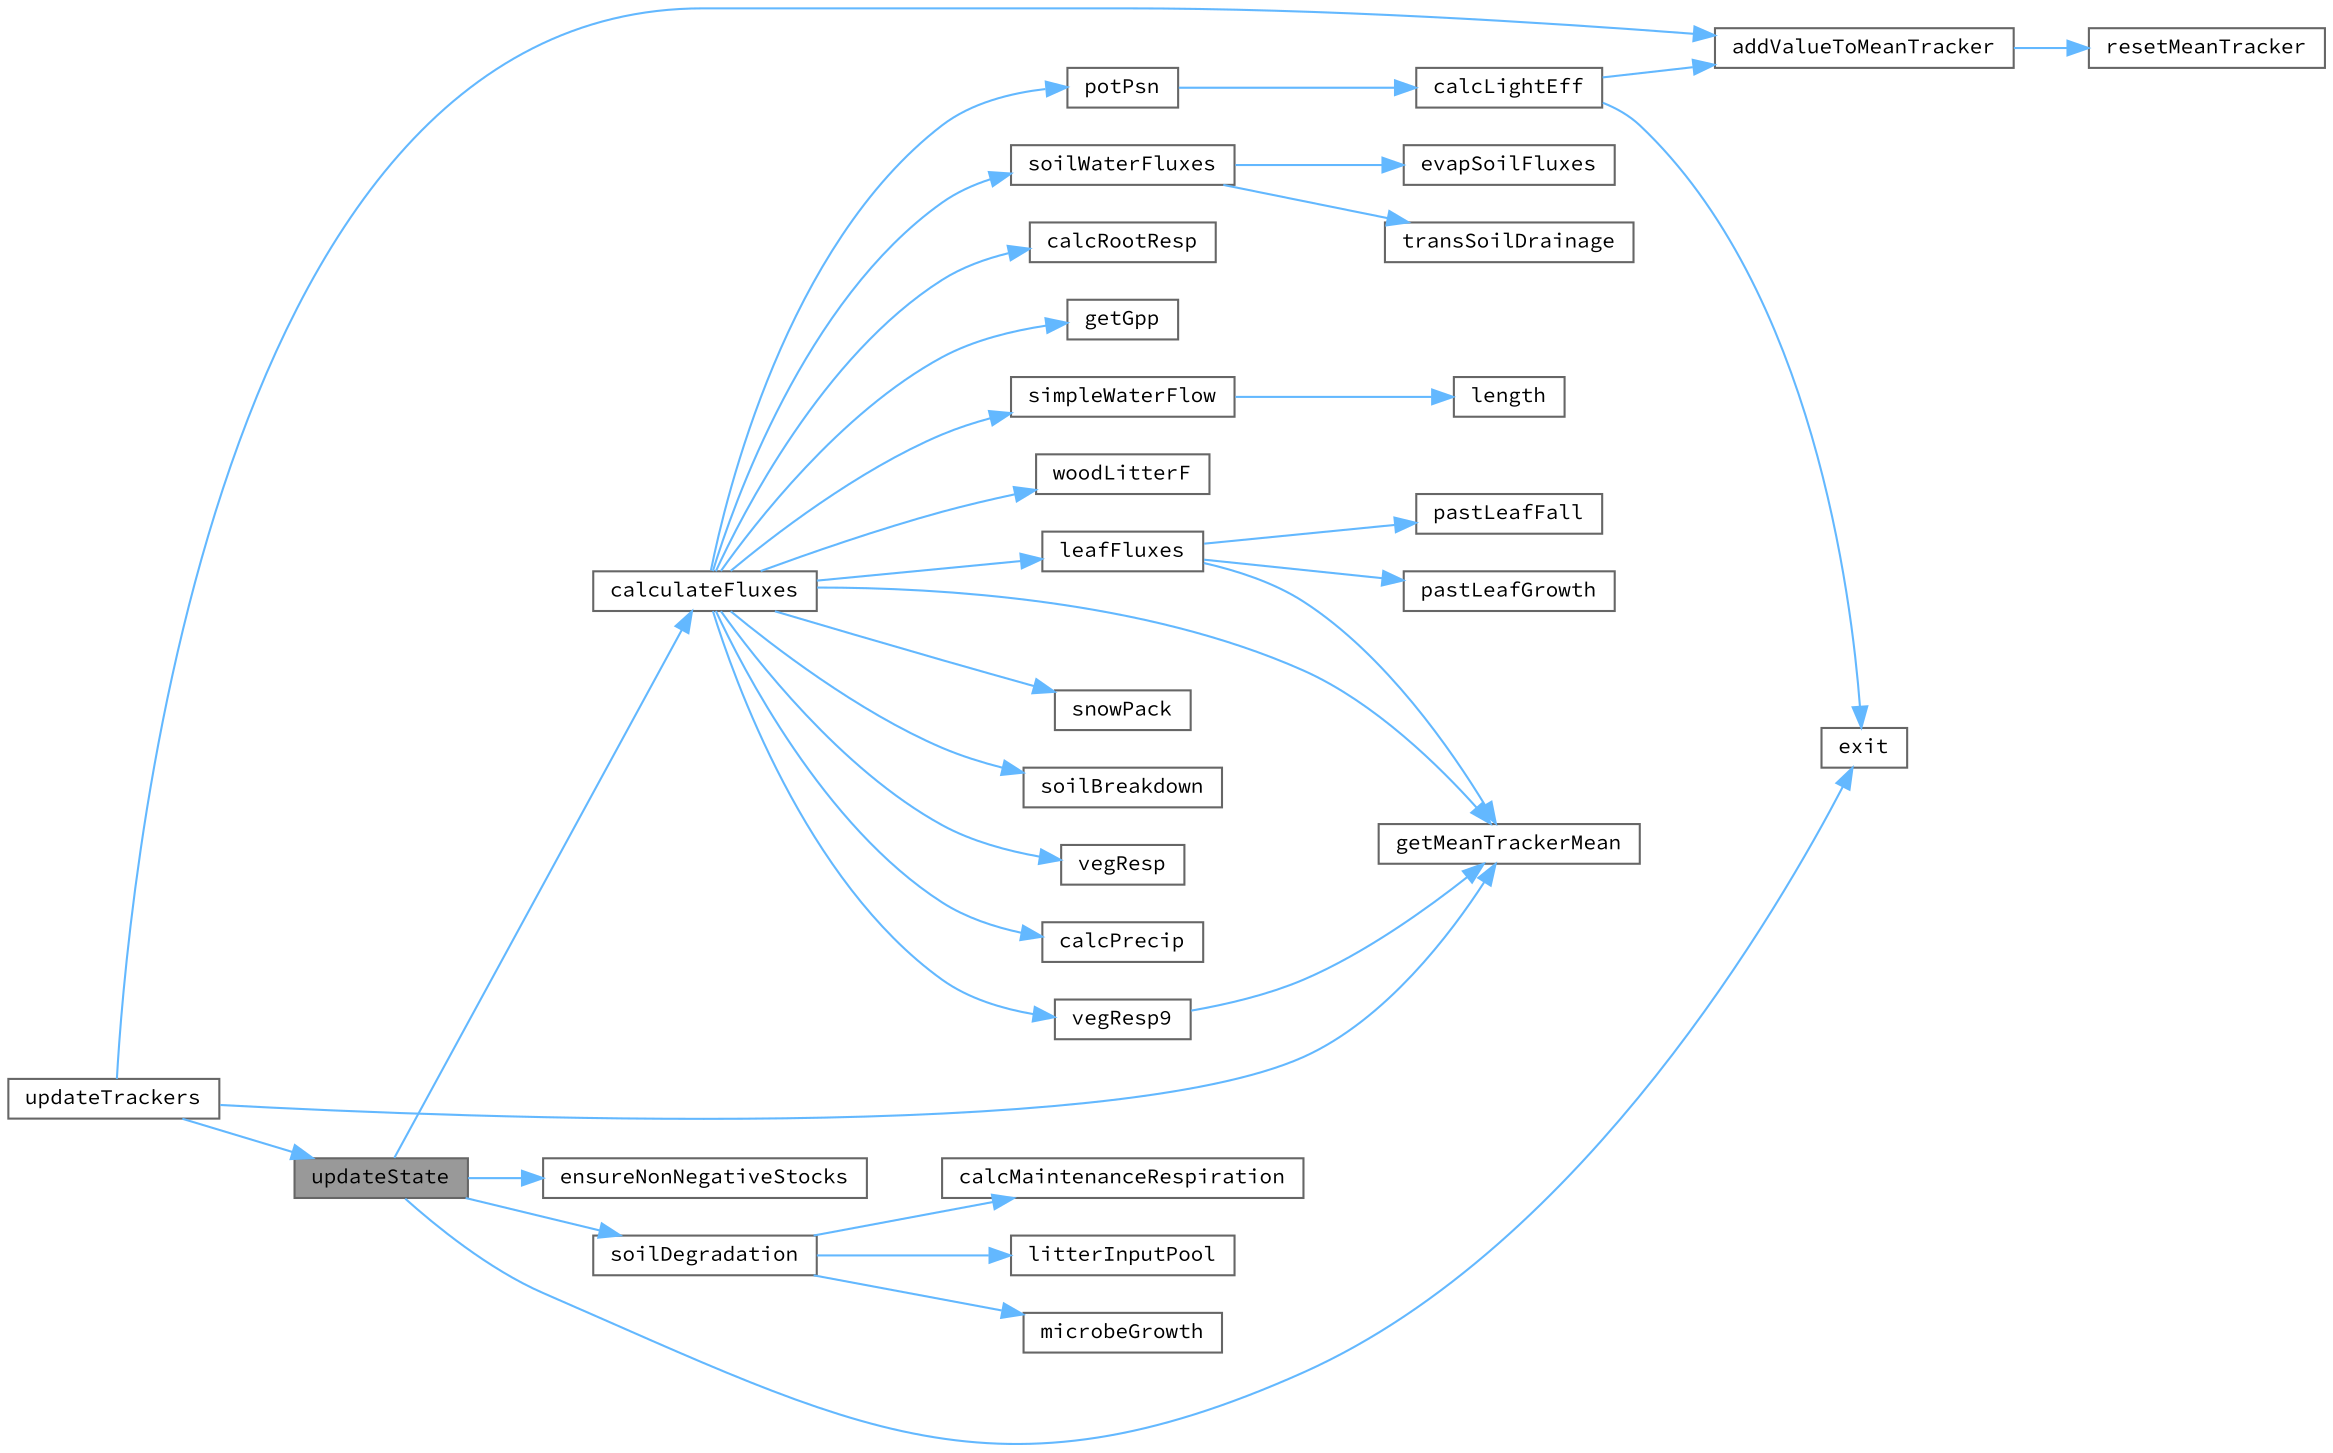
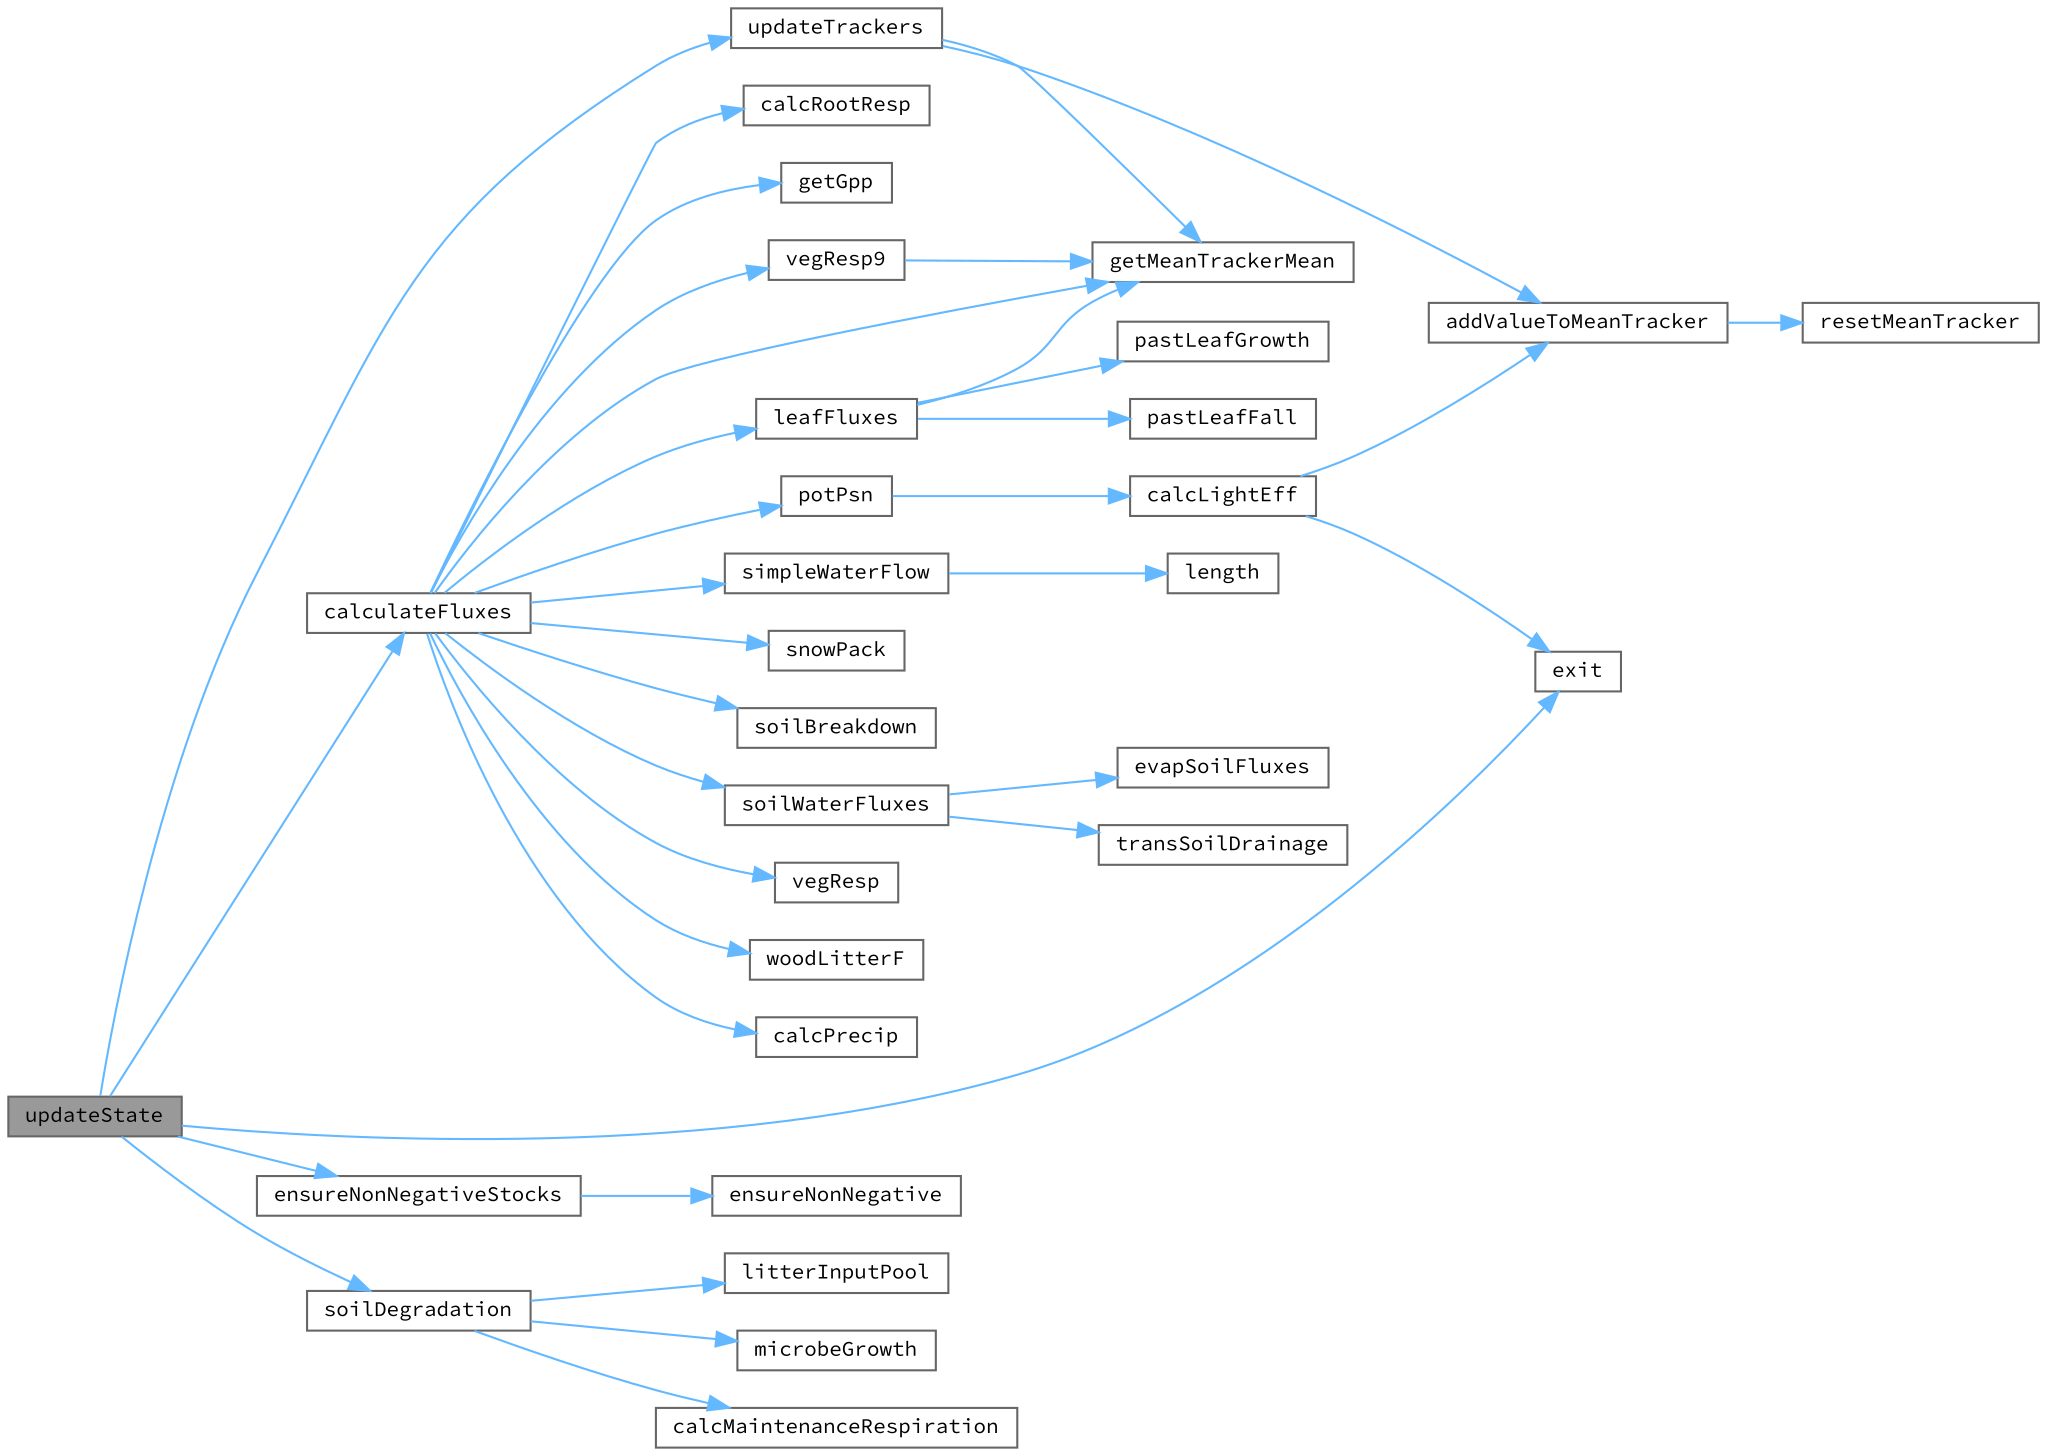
(237, 1135) -> (295, 498)
none -> (837, 1196)
